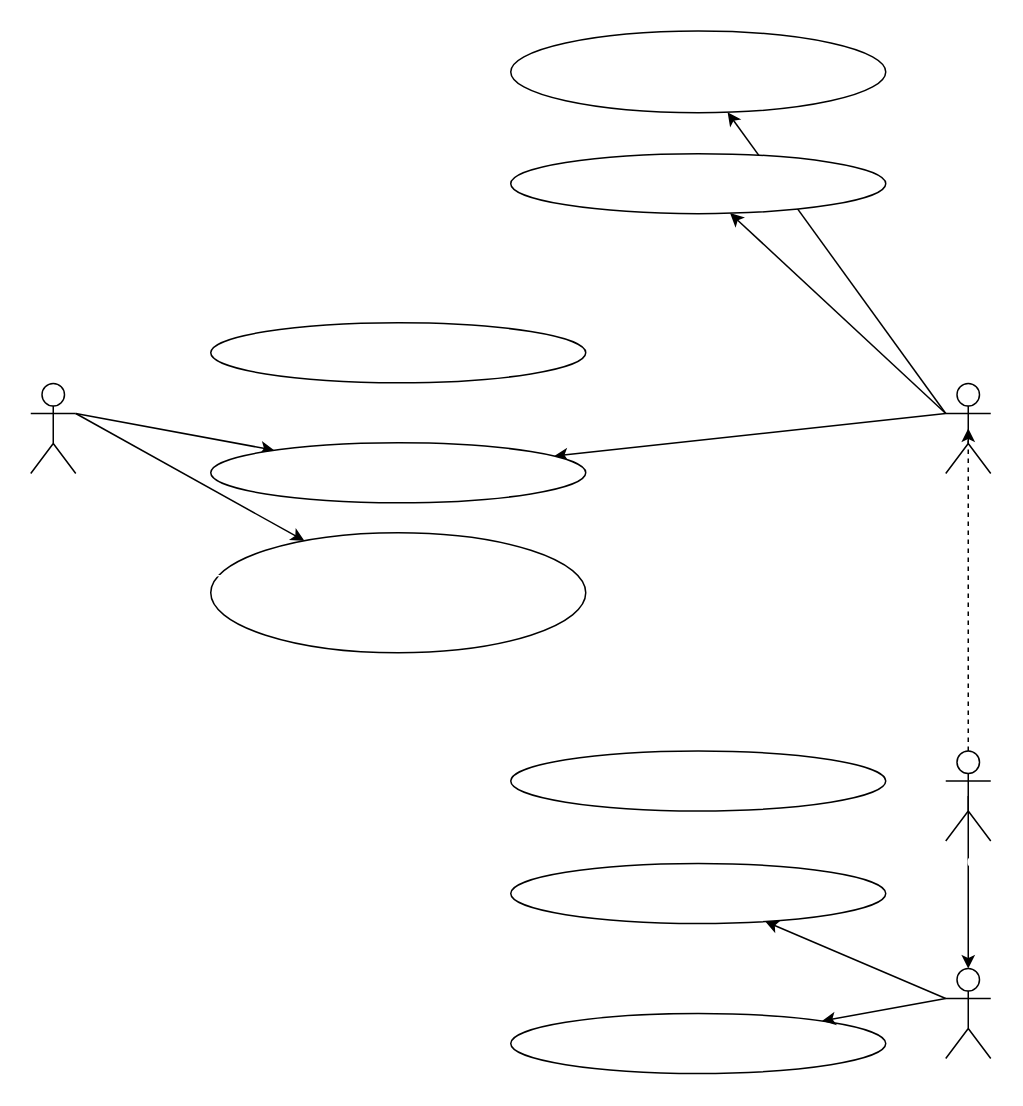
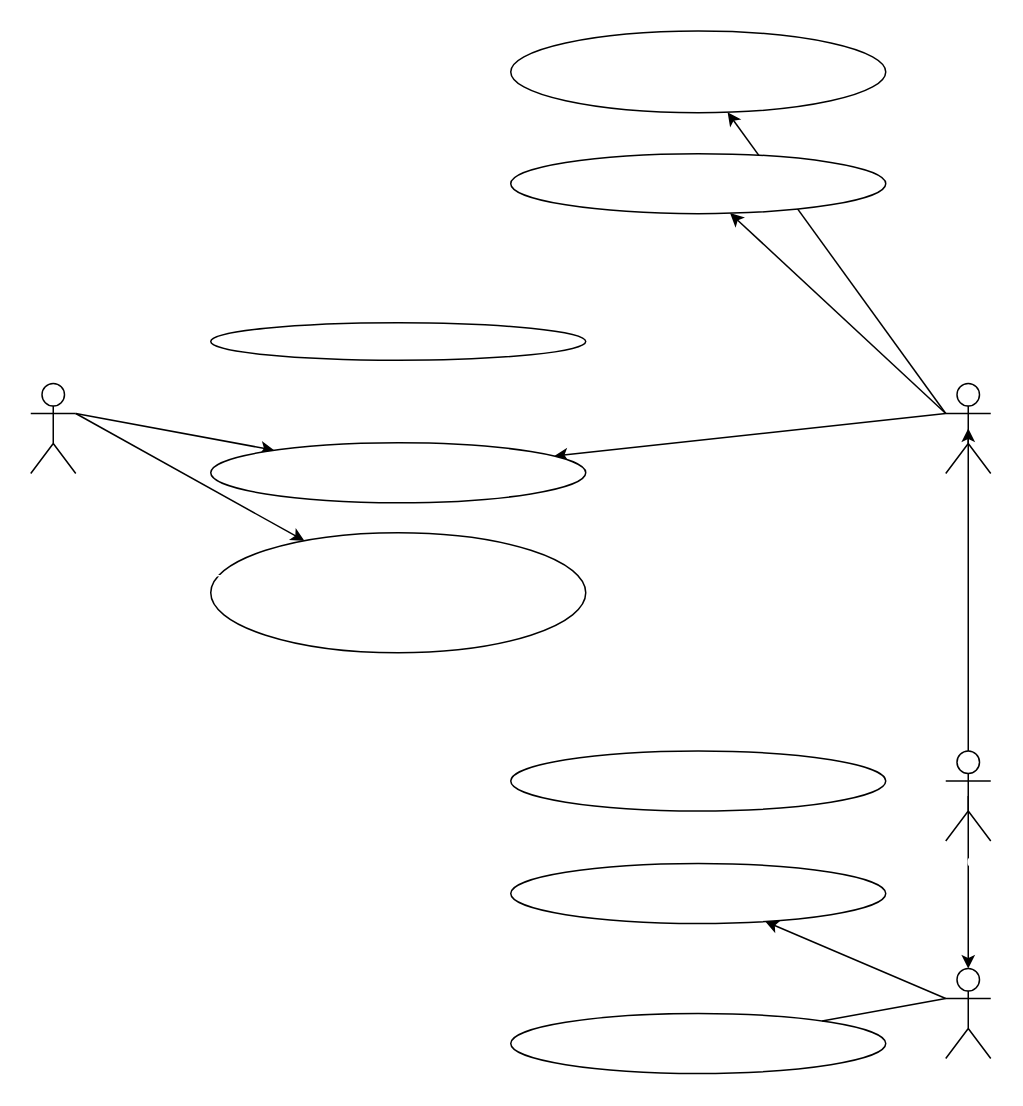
(398, 353) -> (398, 341)
(968, 597) -> (968, 597)
(833, 1019) -> (828, 1020)
